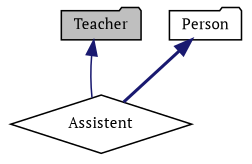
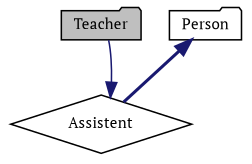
(91, 77) -> (111, 61)
